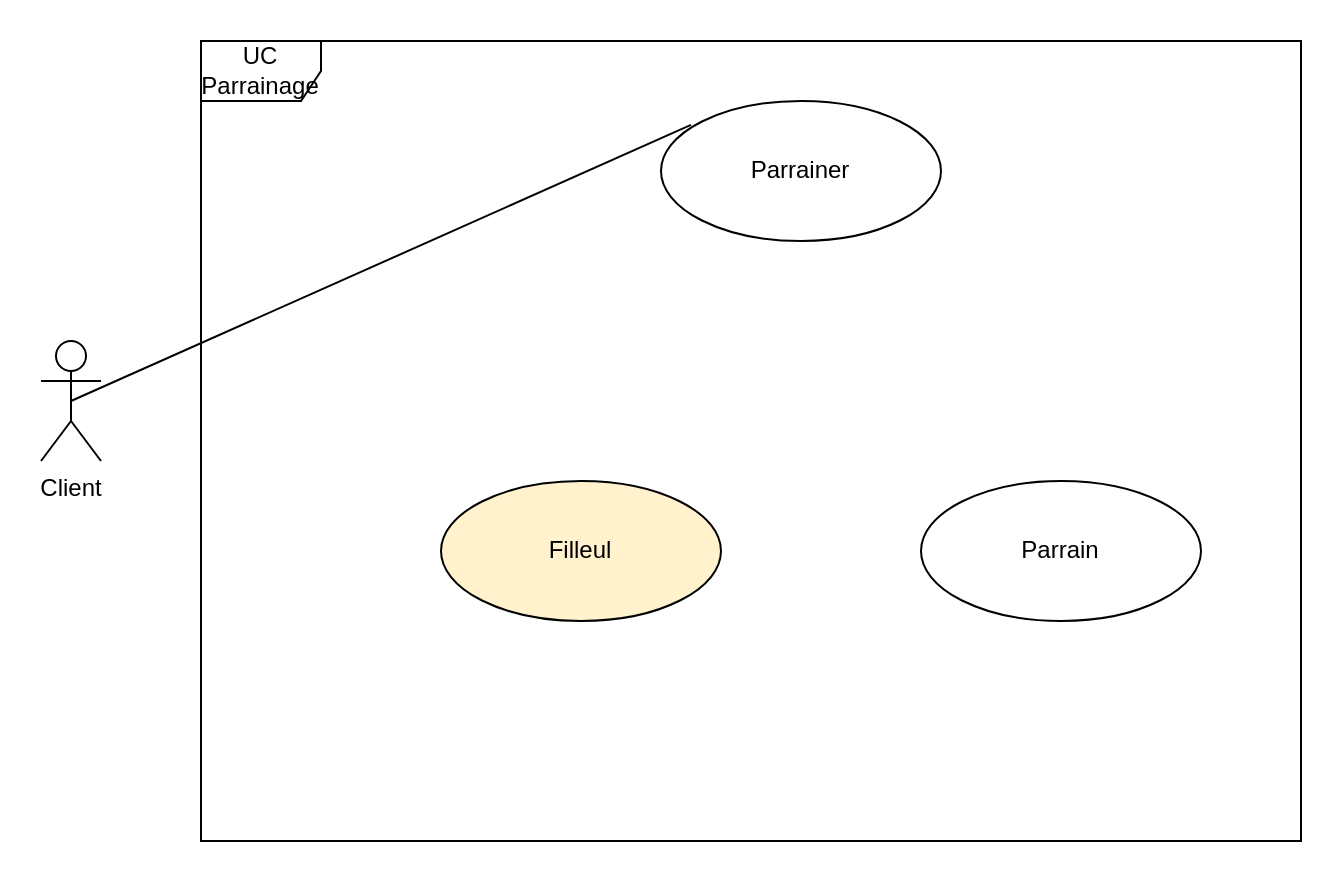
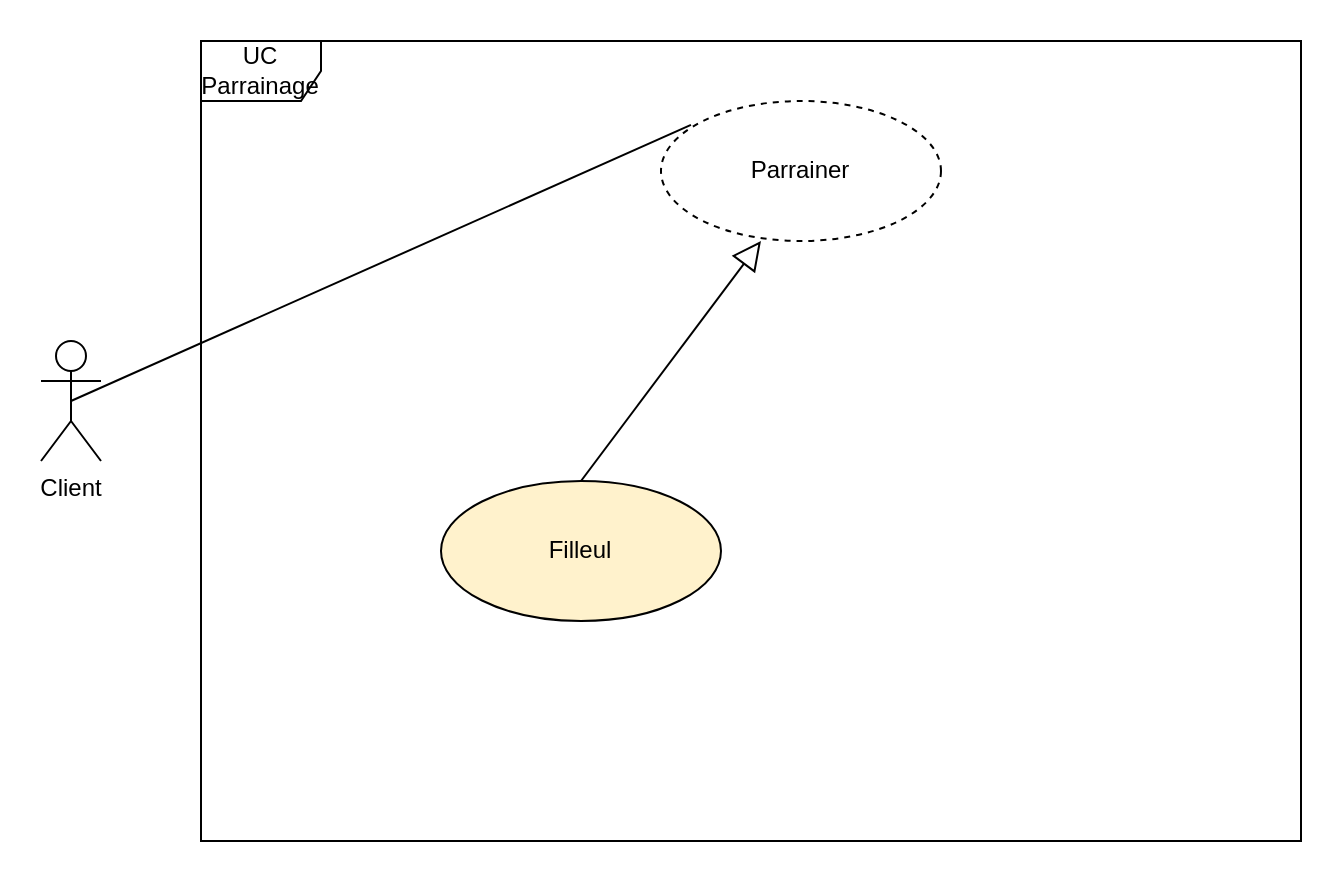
(801, 171) -> (801, 171)
none -> (662, 373)
(1061, 551) -> none
